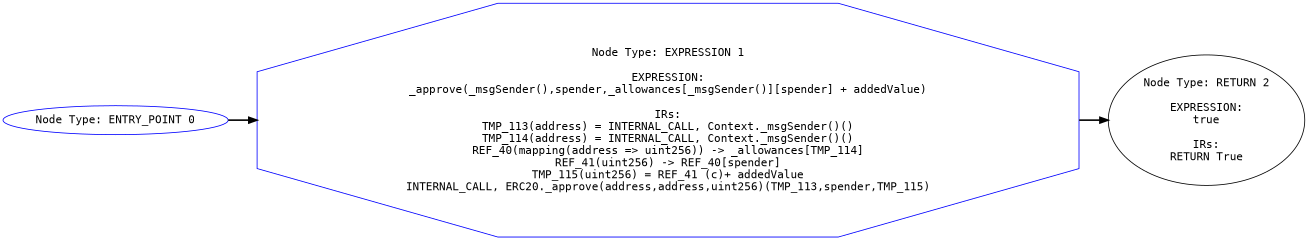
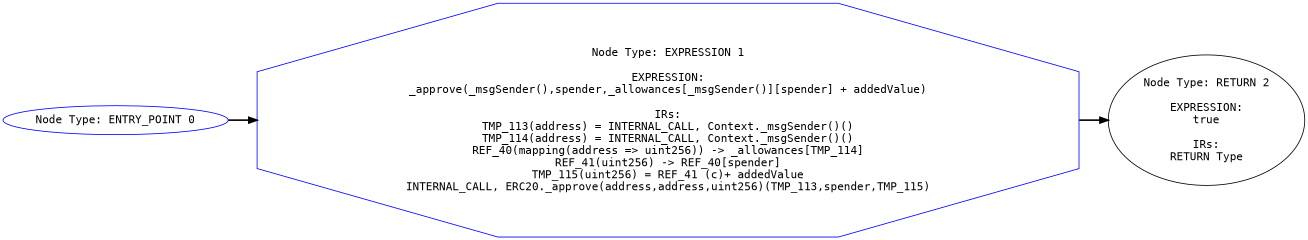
(1206, 120) -> (1206, 120)
